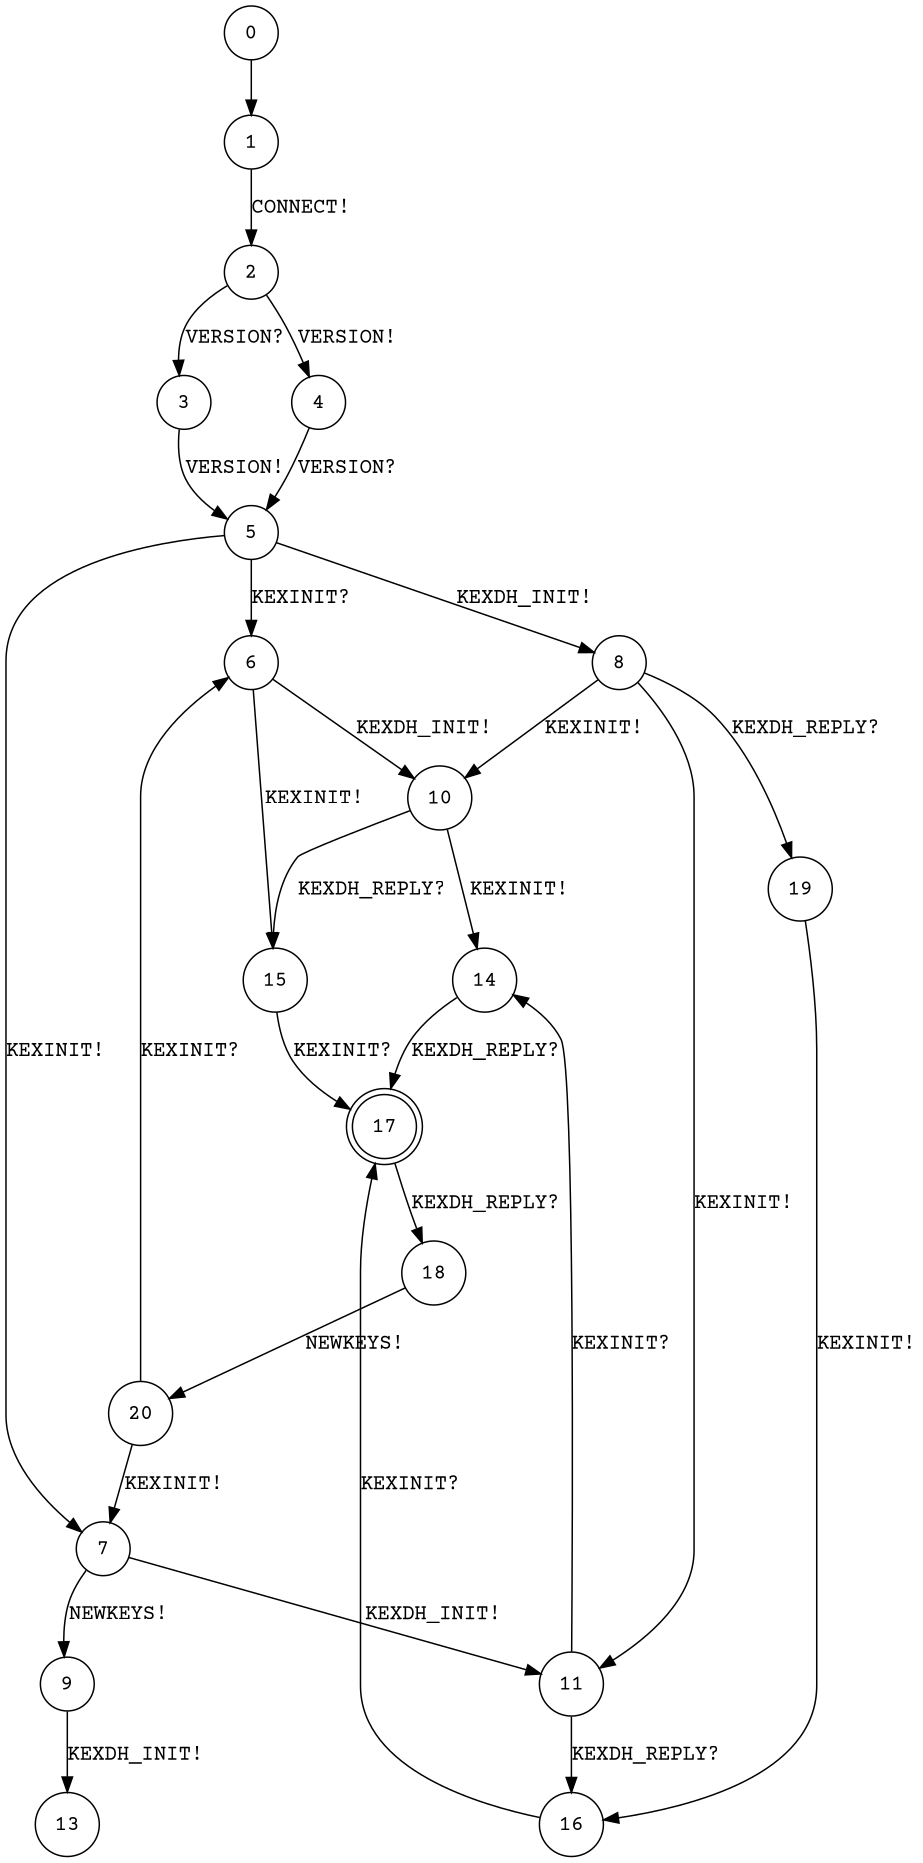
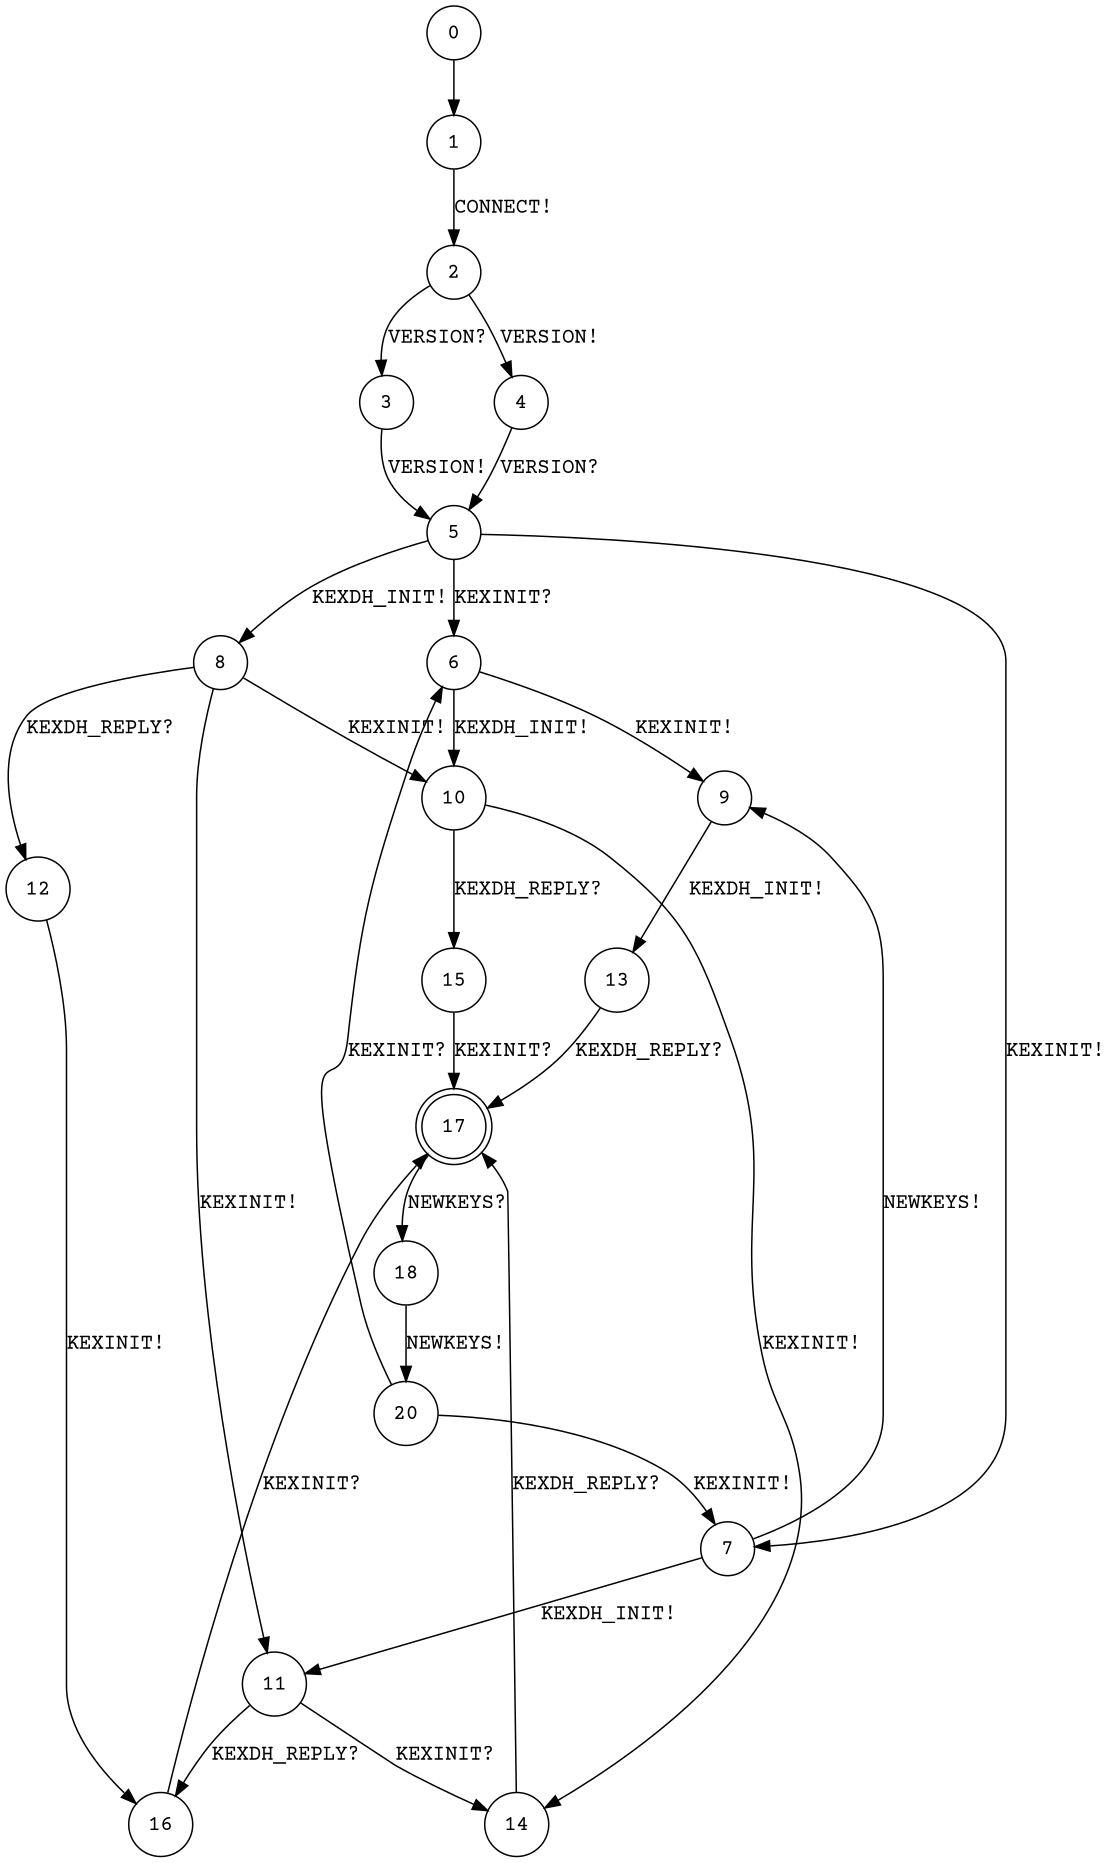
(263, 811) -> (589, 713)
(800, 889) -> (38, 889)
none -> (557, 1061)
(486, 1203) -> (458, 1203)
